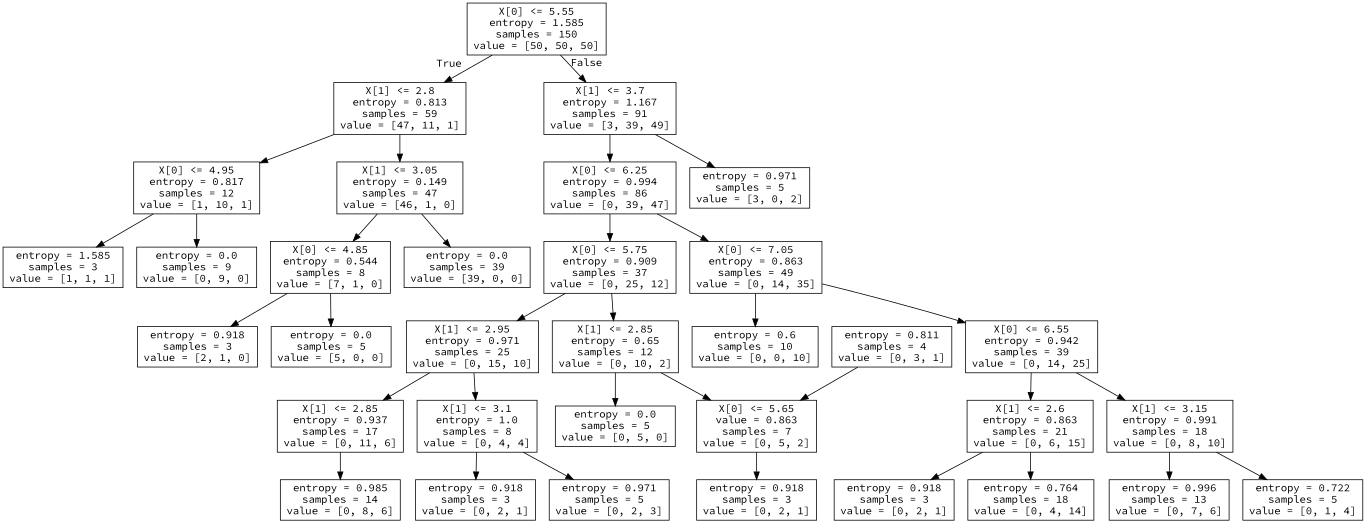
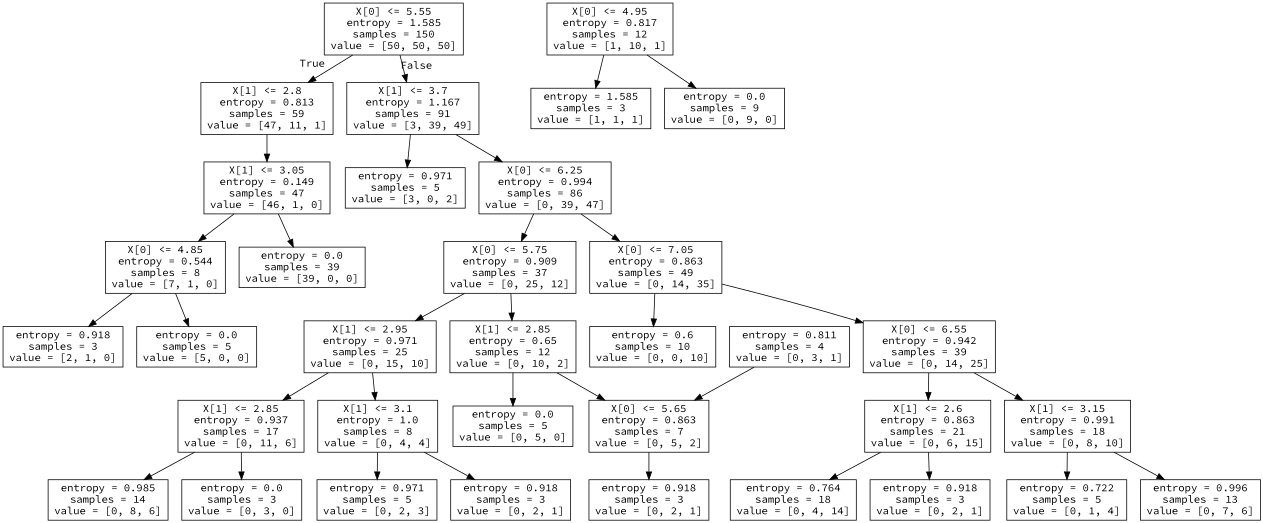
(301, 147) -> none
(757, 426) -> (649, 426)
none -> (242, 500)
